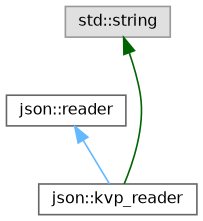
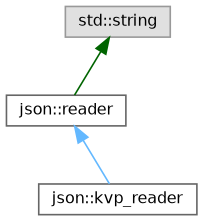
(141, 119) -> (88, 73)
